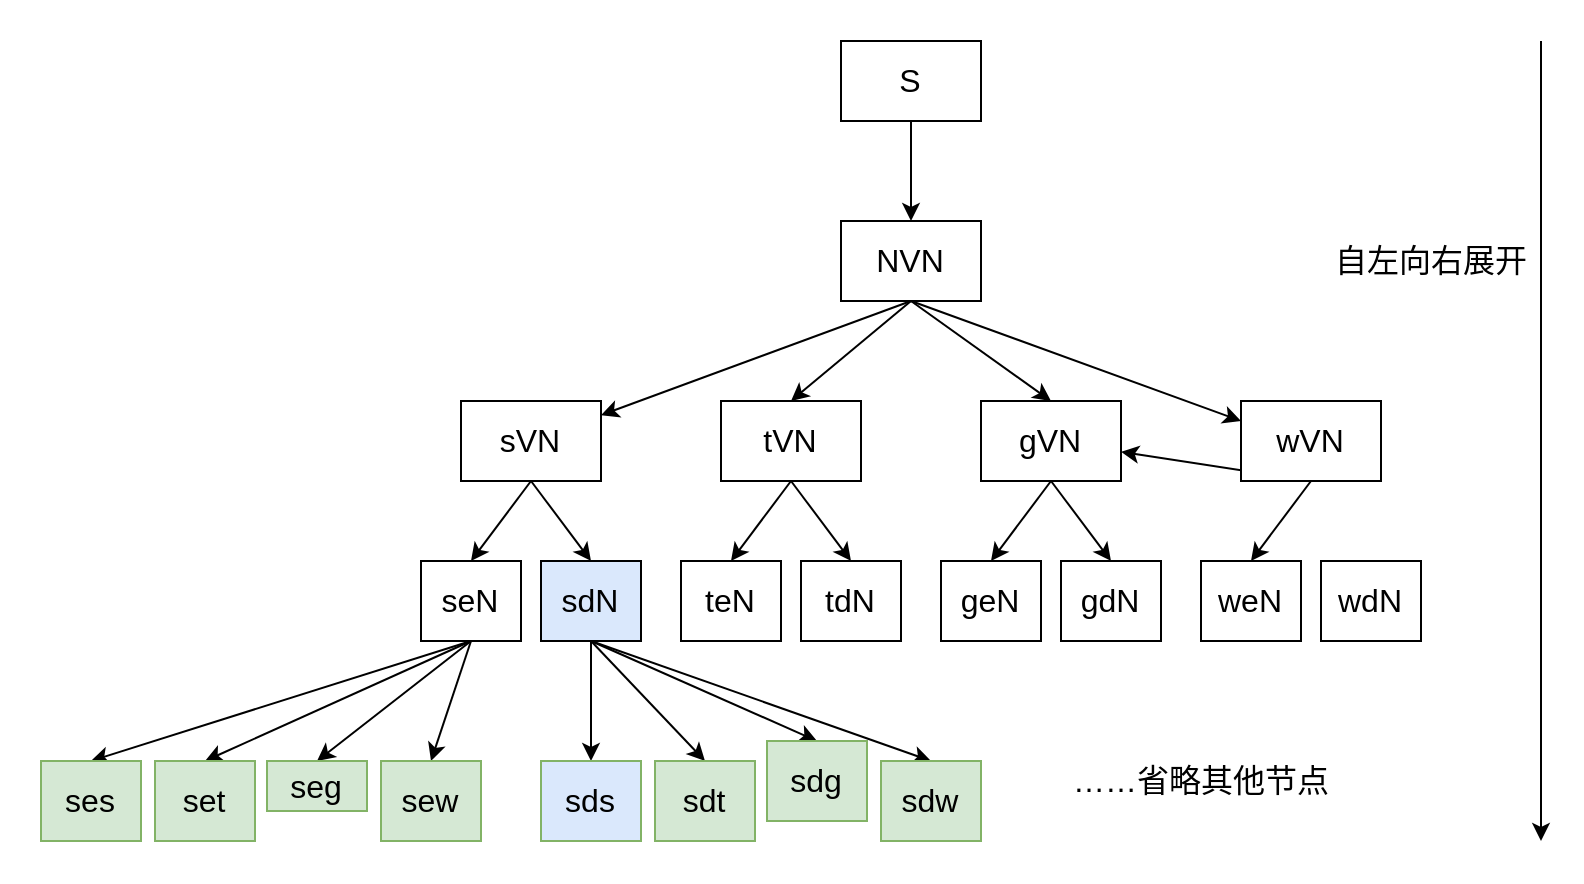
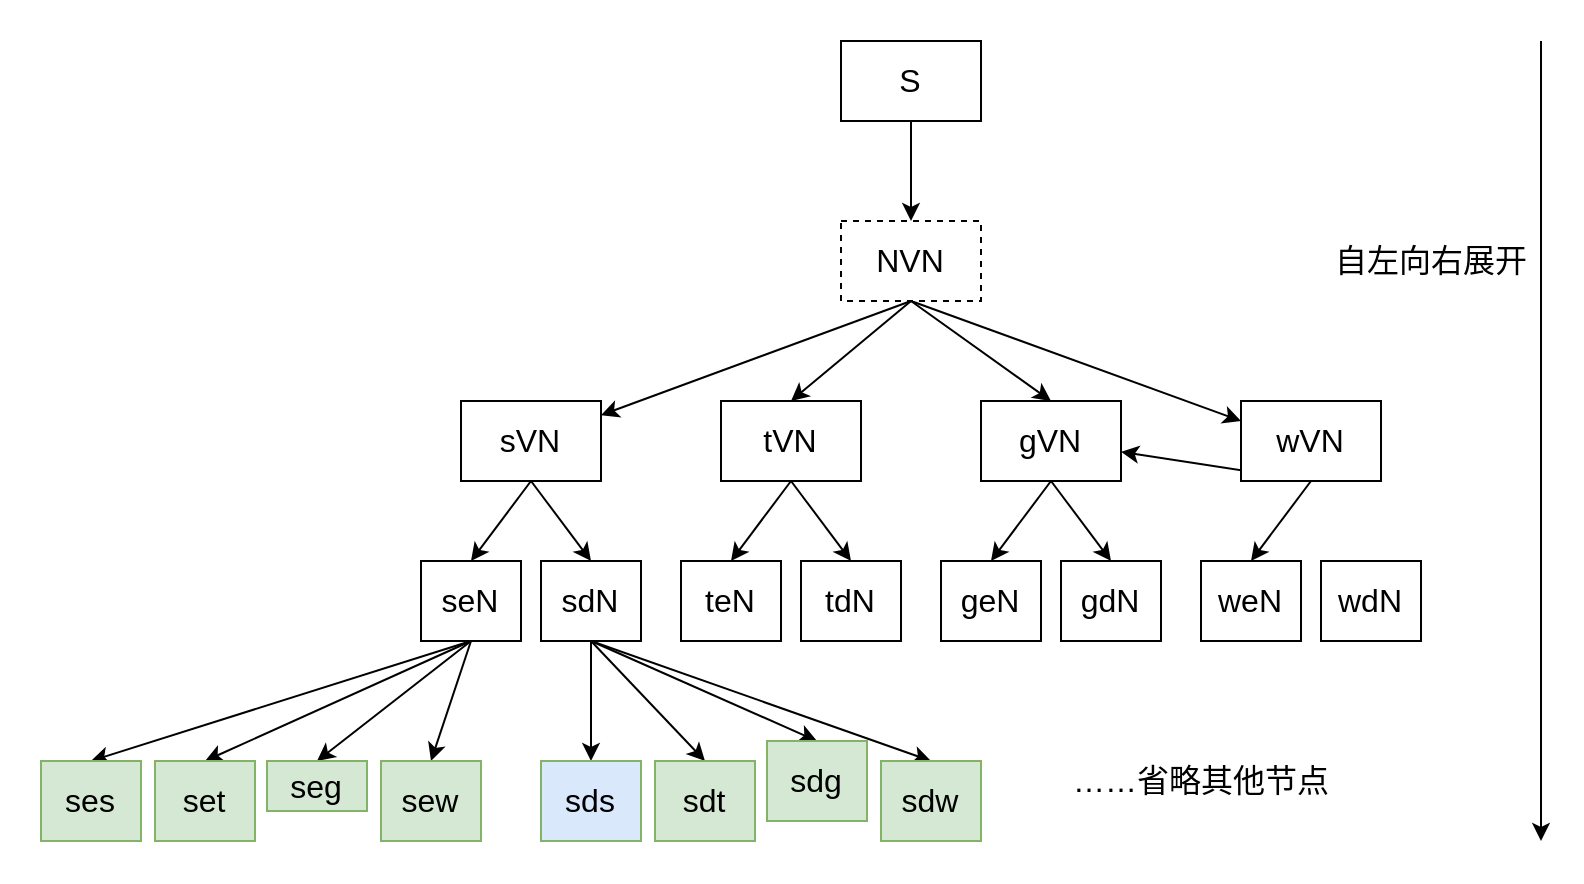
(911, 261) -> (911, 261)
(591, 601) -> (591, 601)
